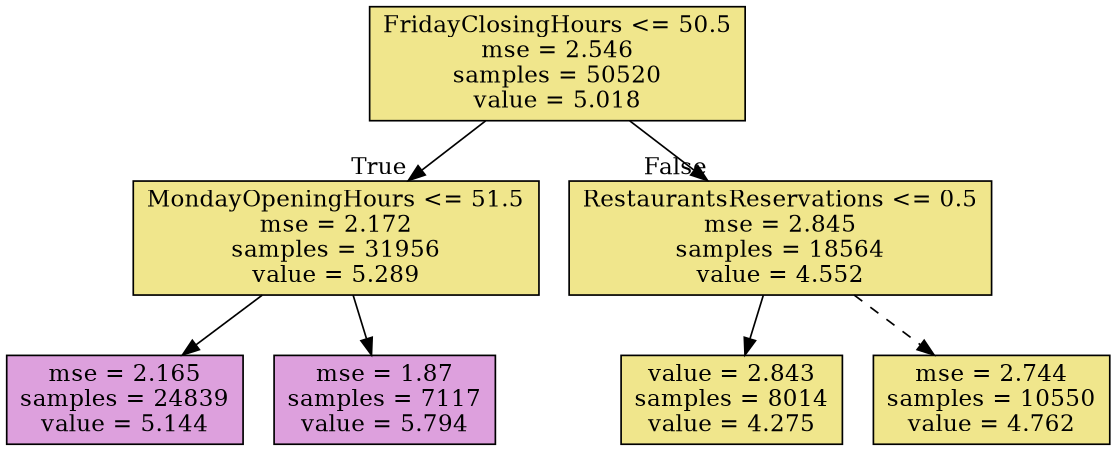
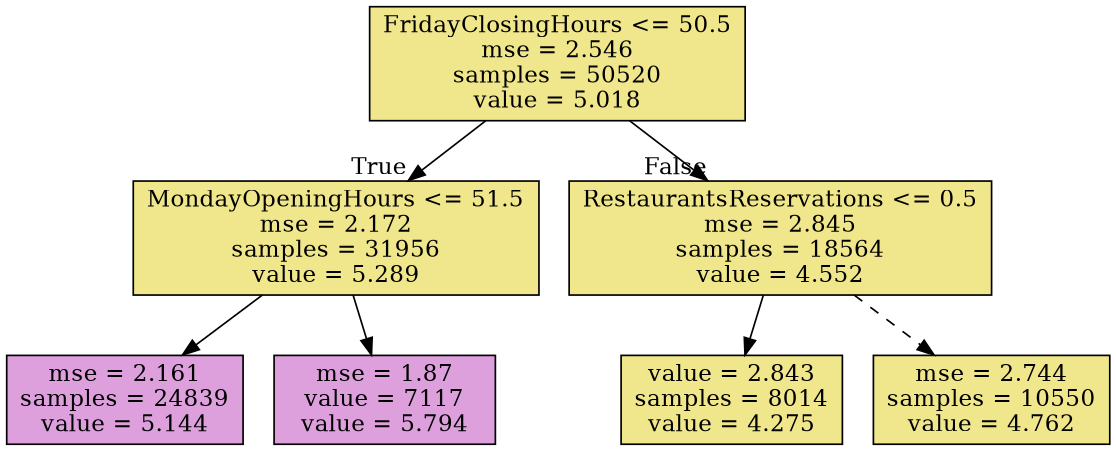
(125, 400) -> (125, 400)
(385, 400) -> (385, 400)
